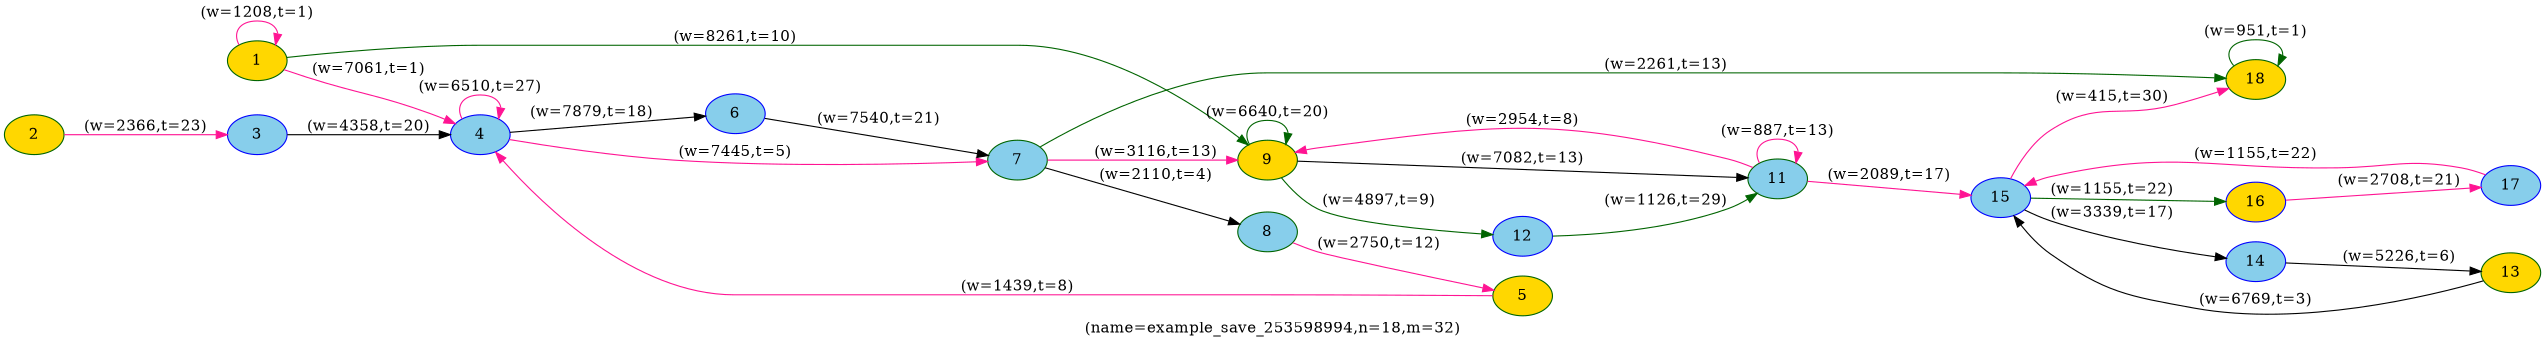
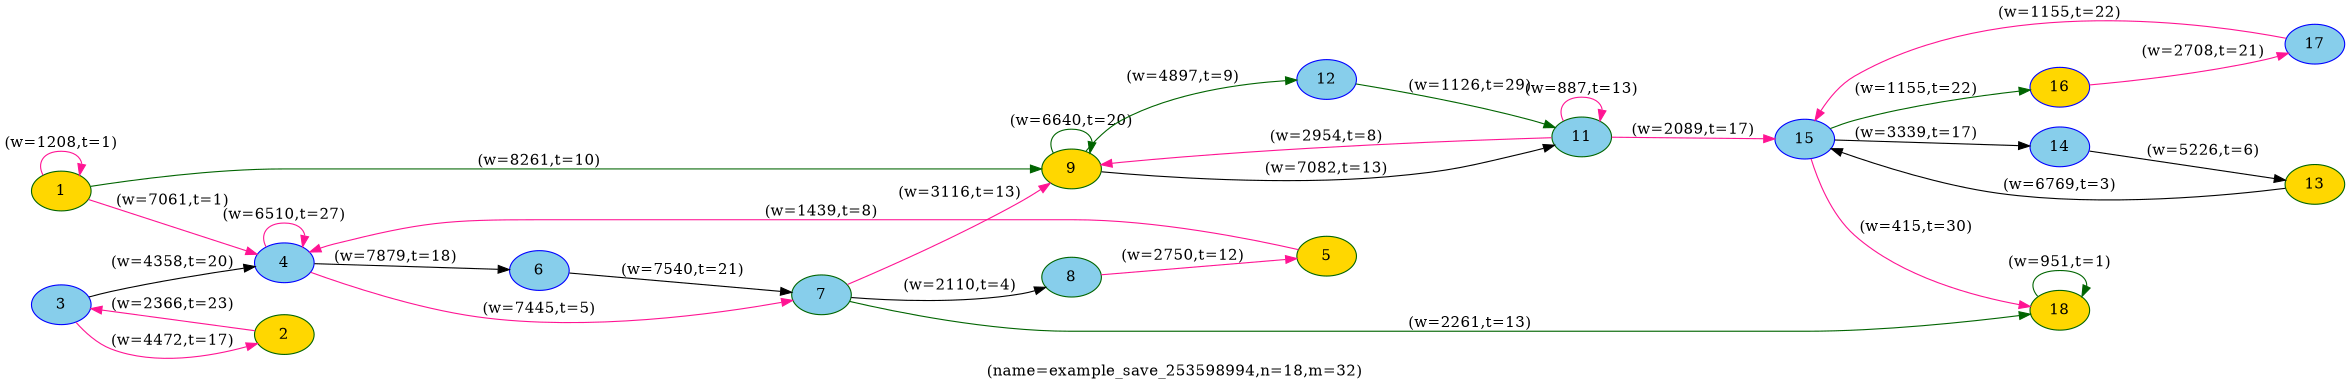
none -> (157, 358)
